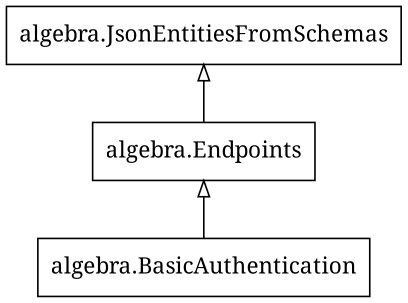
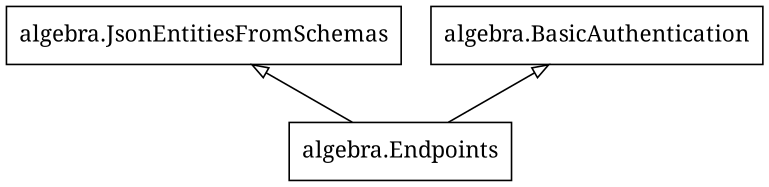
(204, 217) -> (491, 98)
